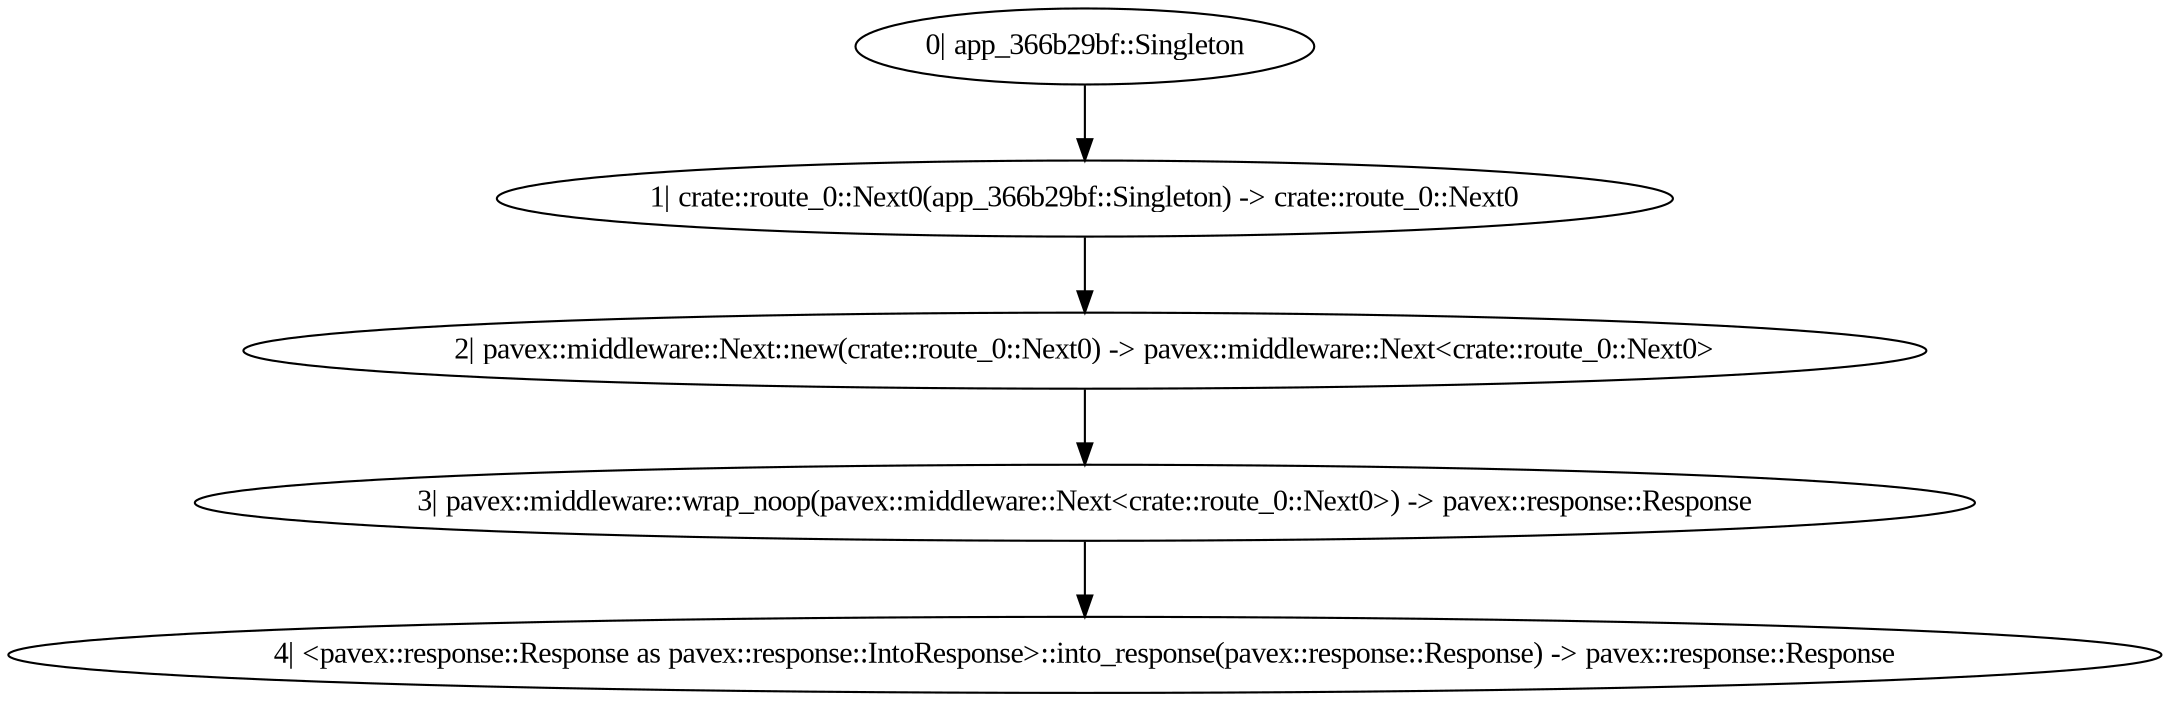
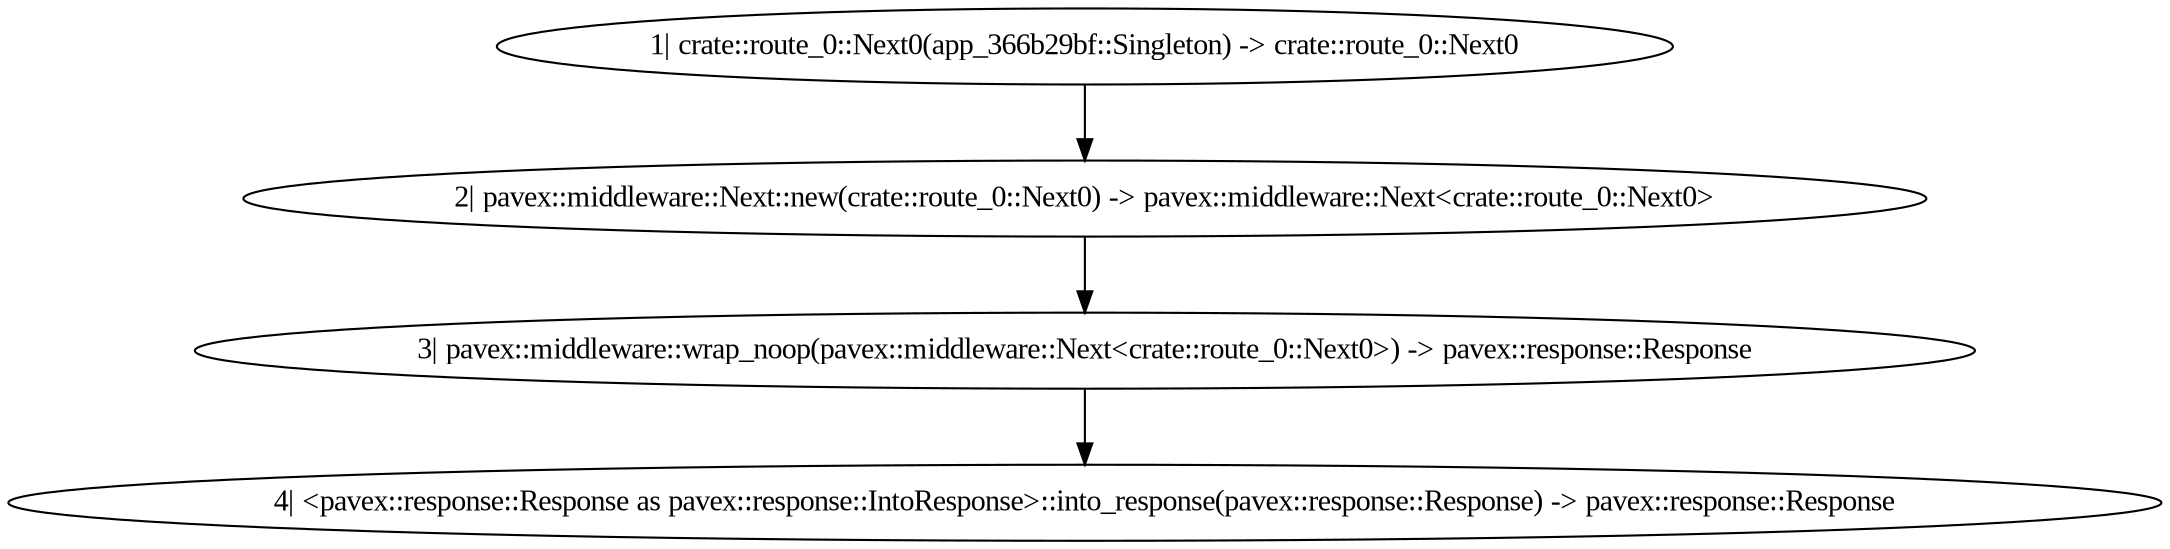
(1085, 46) -> none
